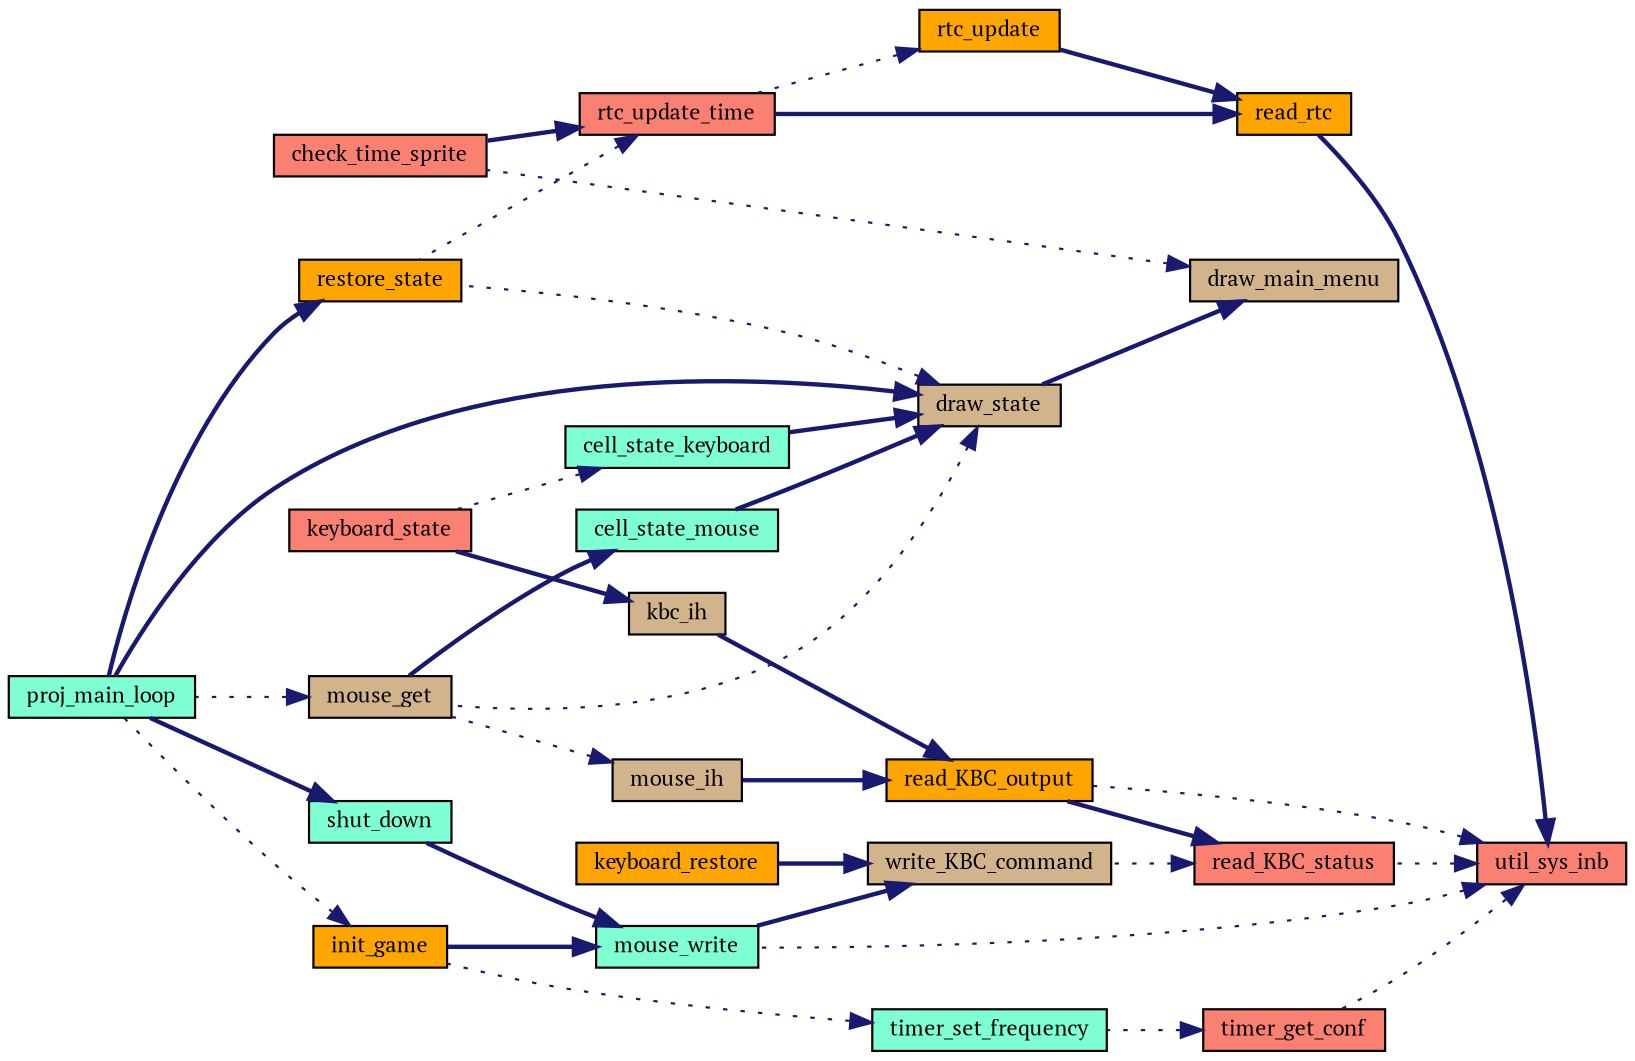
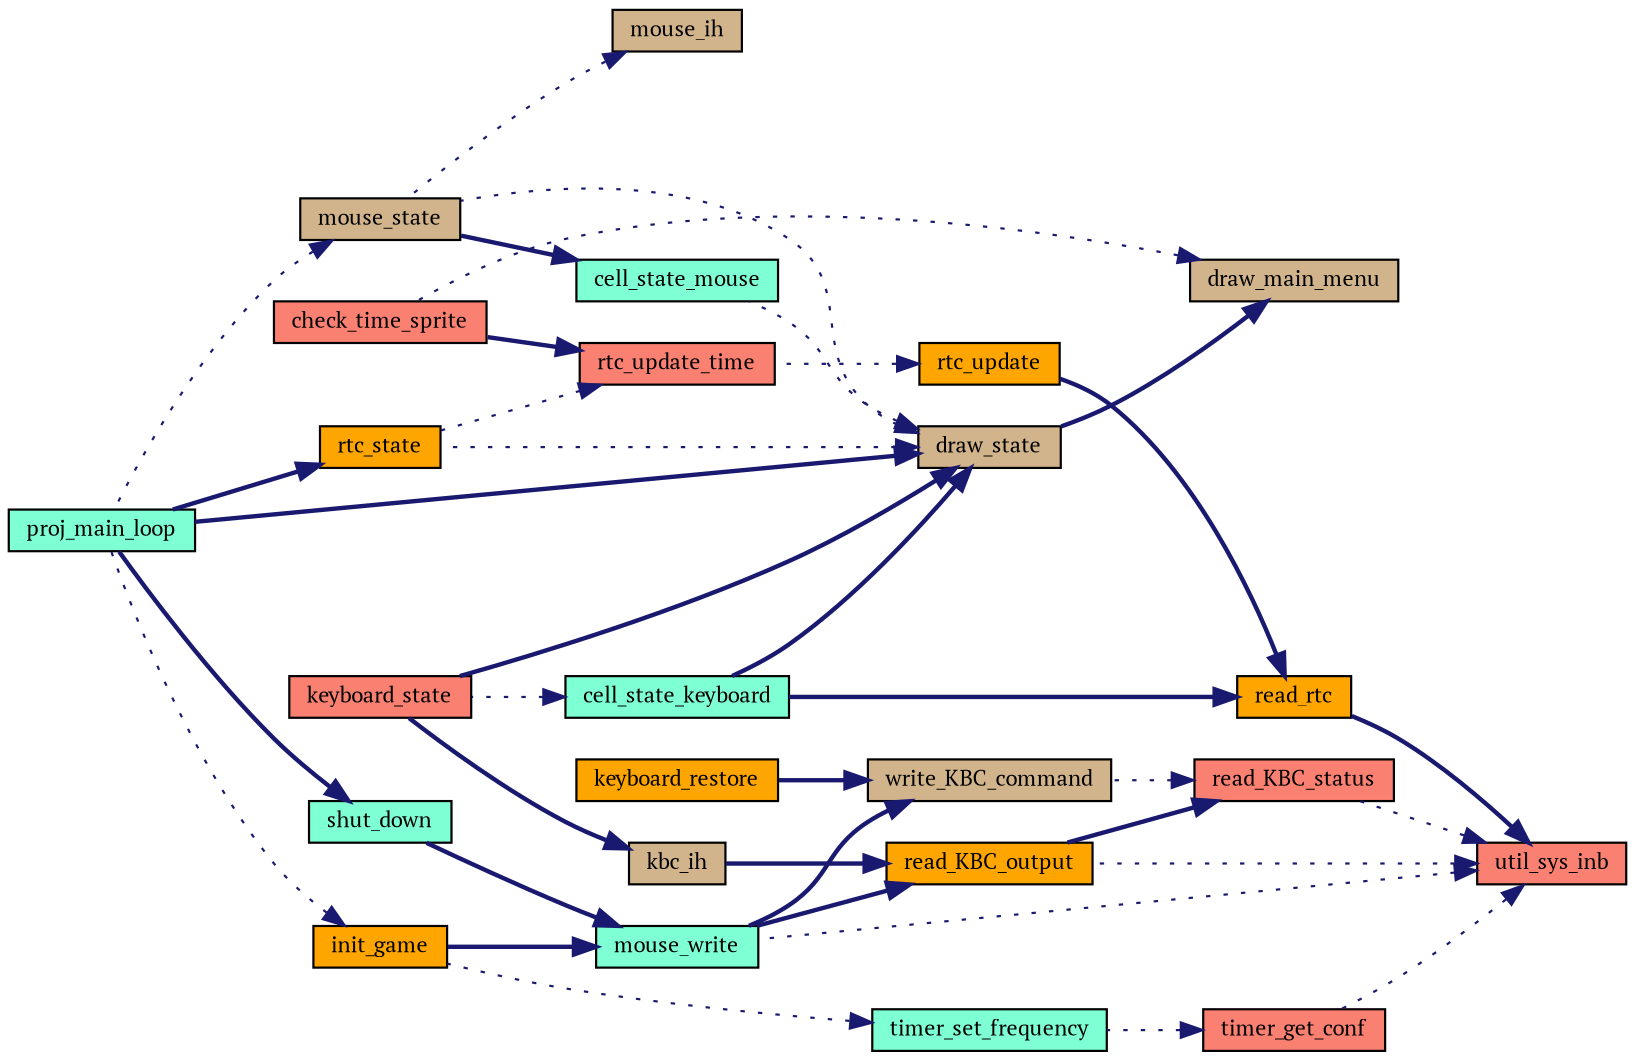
(995, 114) -> (1002, 697)
(380, 281) -> (380, 447)
(827, 473) -> (816, 347)
none -> (706, 595)
(380, 697) -> (380, 219)
(804, 780) -> (823, 908)
